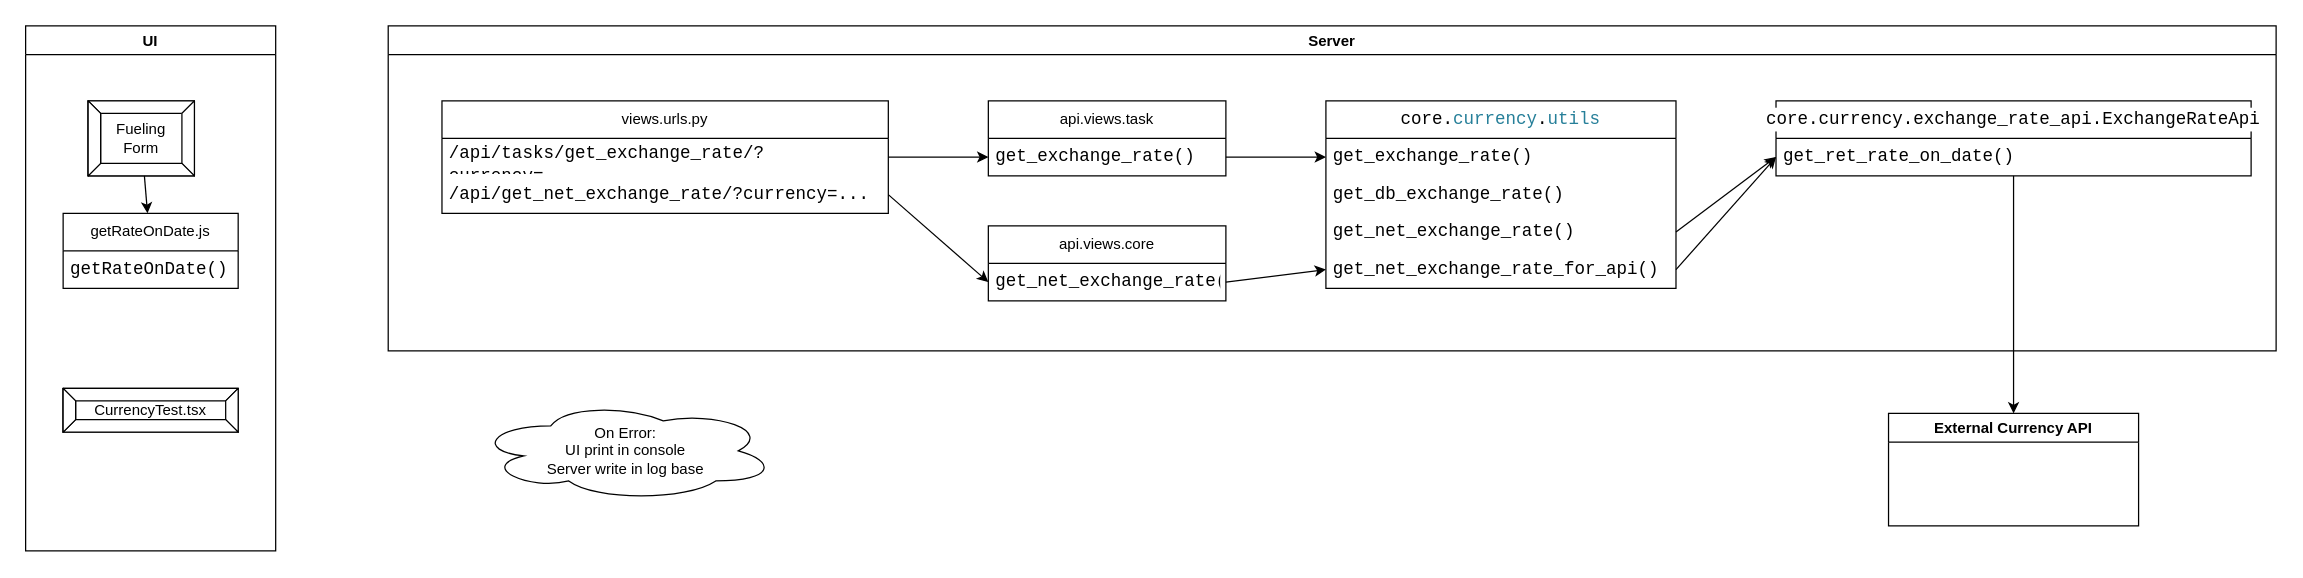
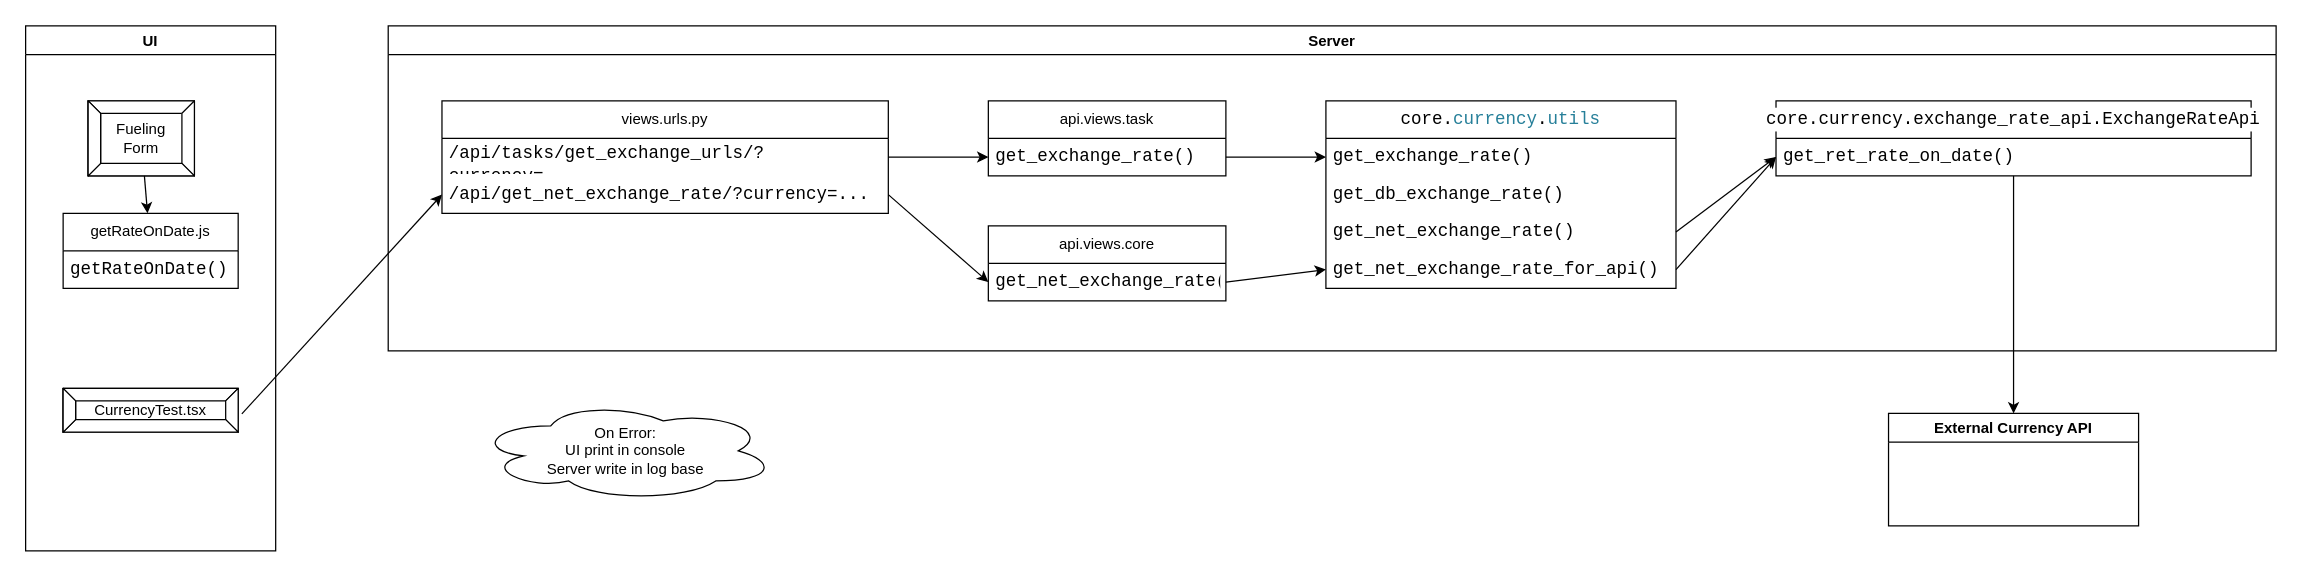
(618, 157) -> (616, 157)
none -> (339, 307)
